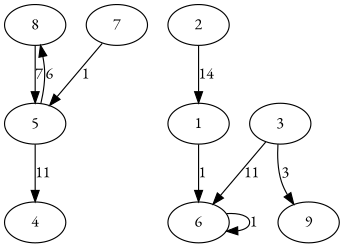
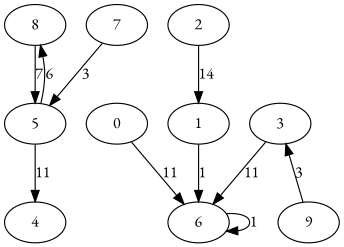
(86, 74) -> (86, 74)
none -> (117, 124)
(279, 170) -> (296, 179)
